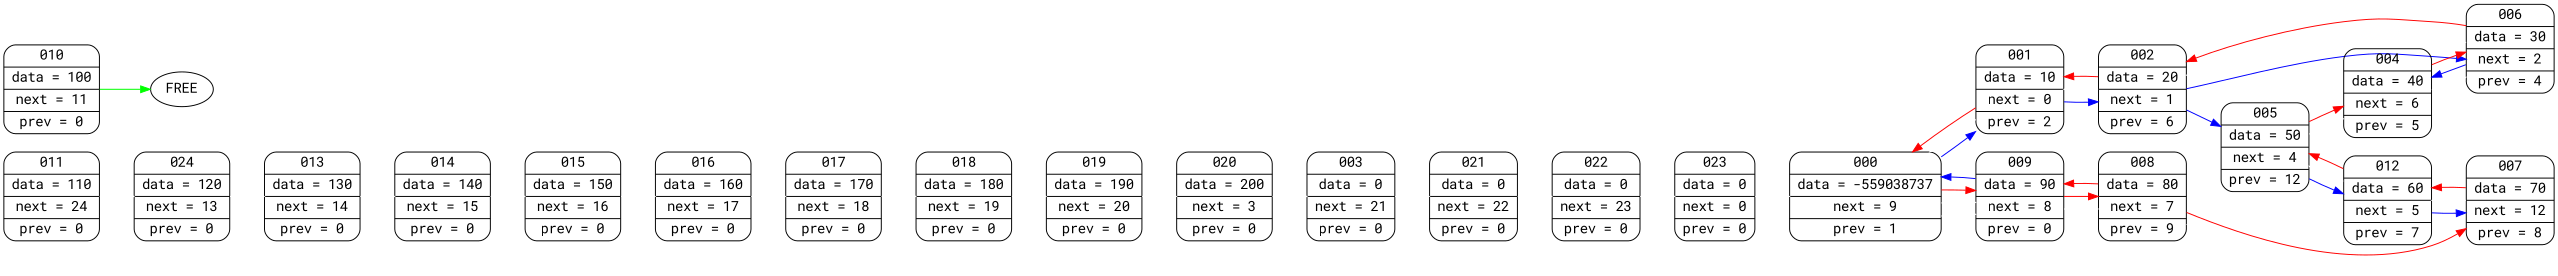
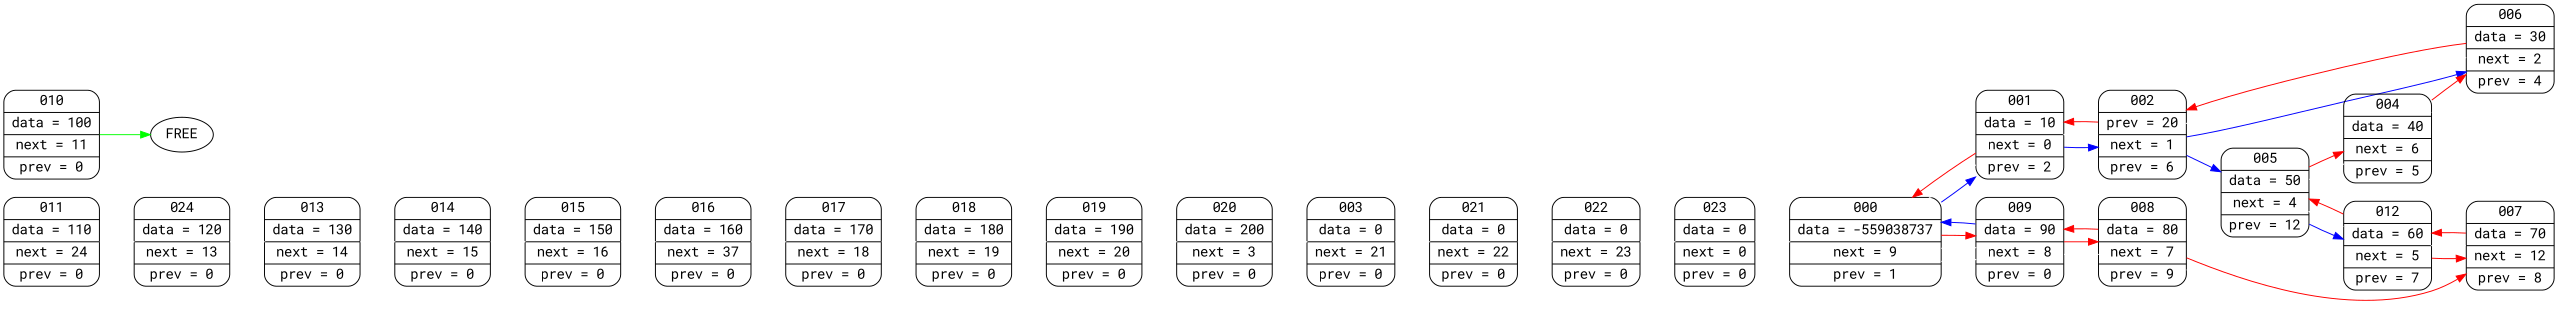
(2453, 69) -> none
(2142, 78) -> (2142, 123)
(703, 207) -> (703, 252)
(2444, 213) -> (2444, 259)
